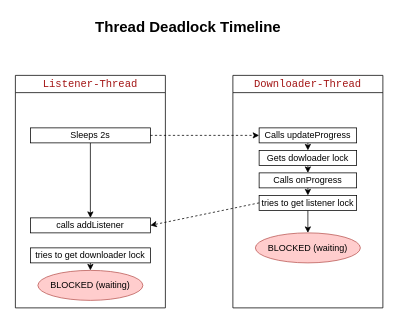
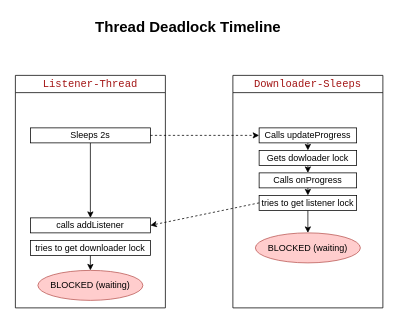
(308, 84) -> (308, 84)
(90, 255) -> (90, 248)
